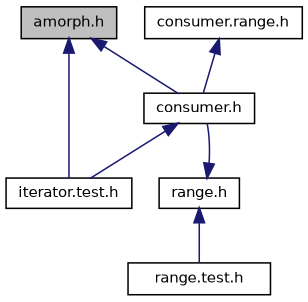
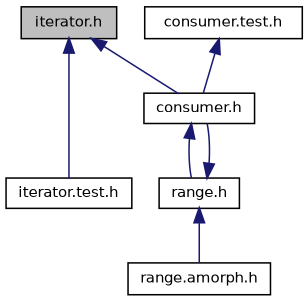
(69, 23) -> (69, 23)
(224, 23) -> (224, 23)
(128, 155) -> (189, 159)
(199, 279) -> (199, 279)
